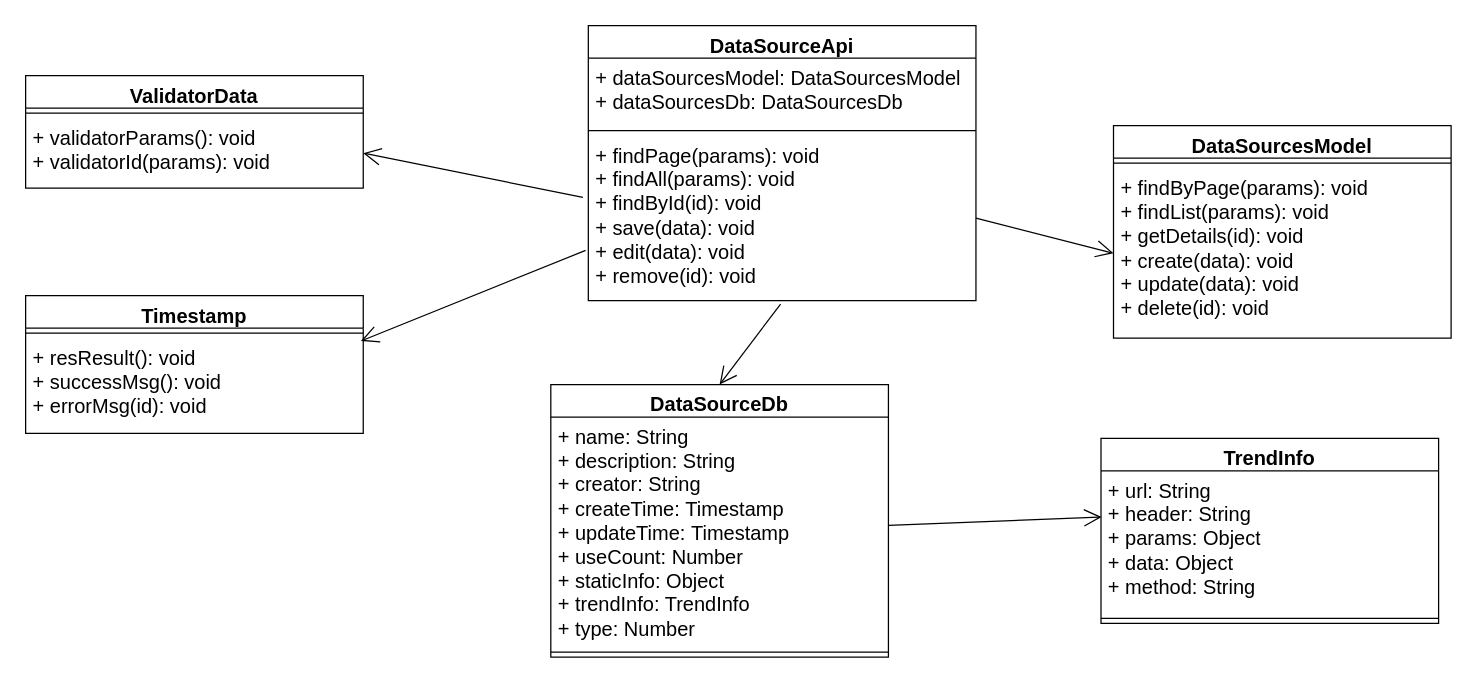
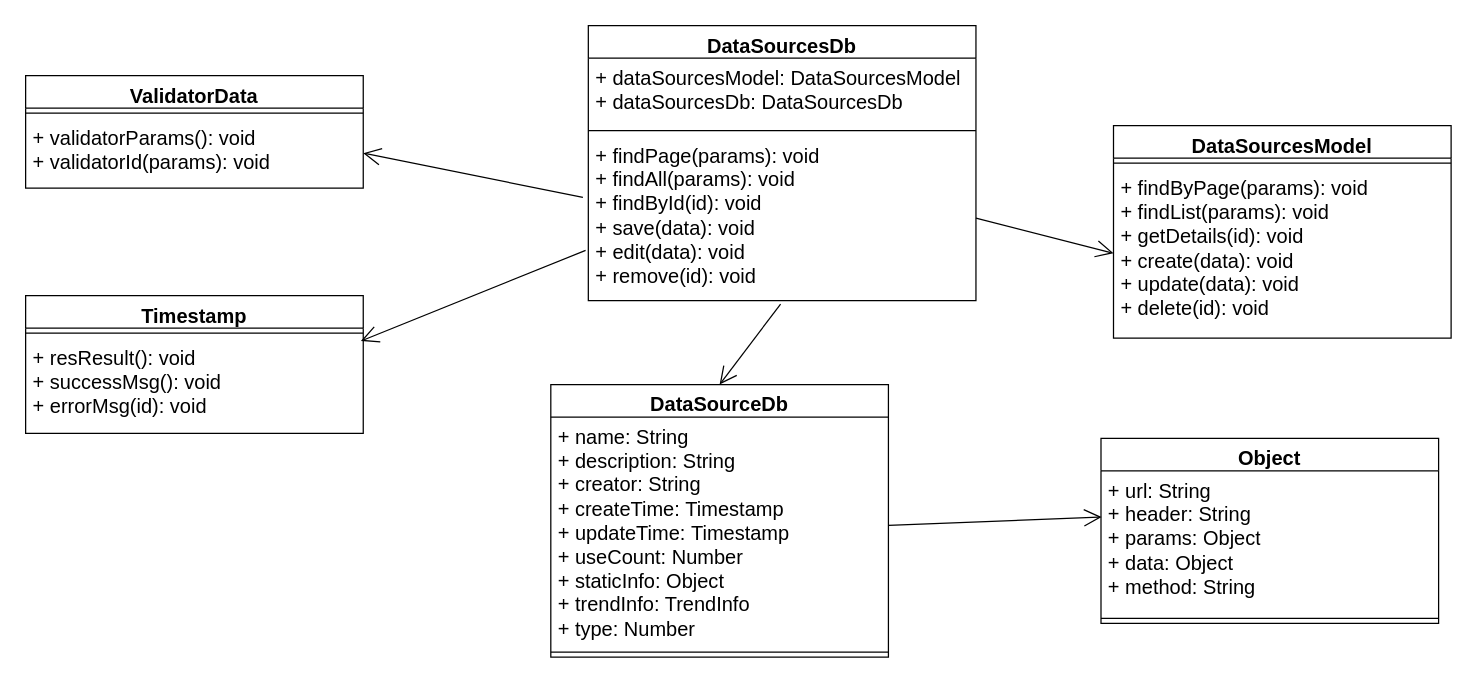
(782, 46) -> (782, 46)
(1269, 459) -> (1269, 459)
